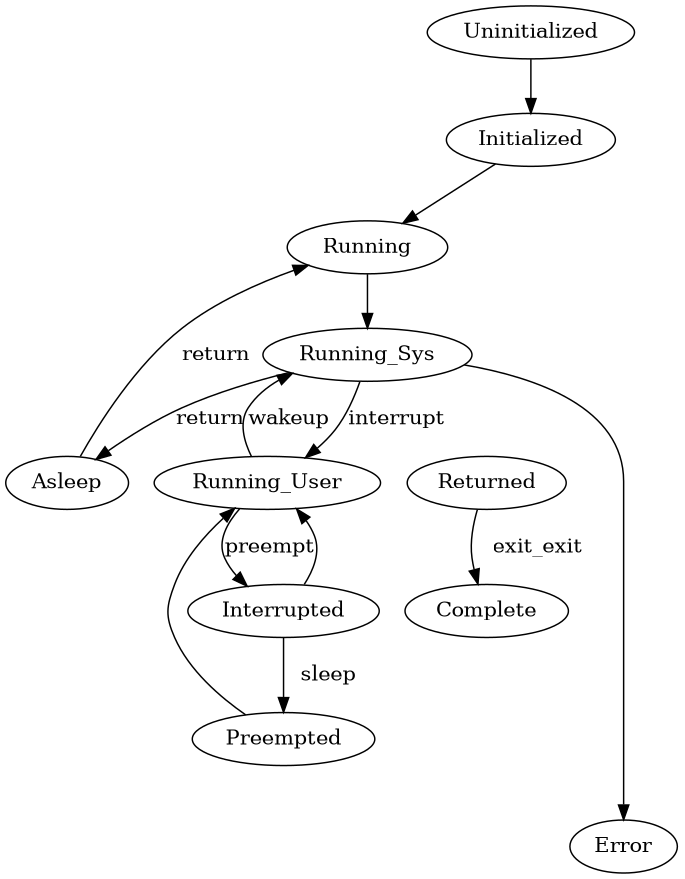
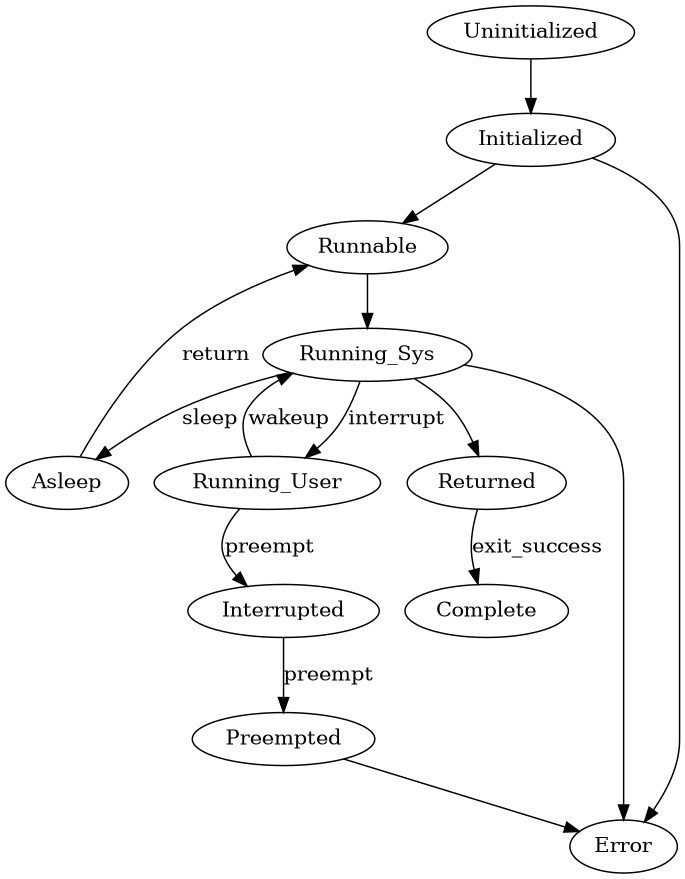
(367, 247) -> (367, 247)
none -> (449, 406)
(210, 419) -> (210, 419)
none -> (680, 465)
(538, 547) -> (538, 547)
(317, 553) -> none
(169, 623) -> (454, 793)
(328, 675) -> (328, 675)
